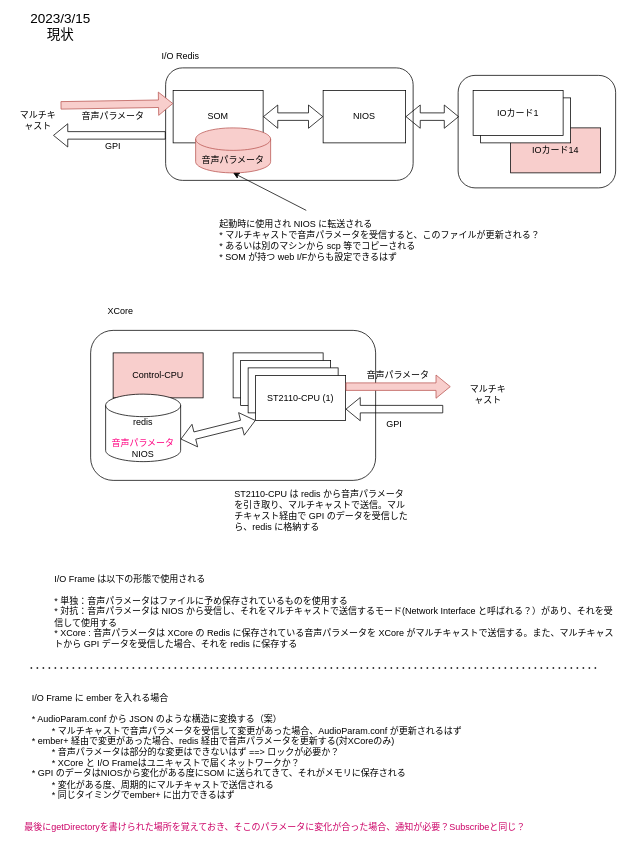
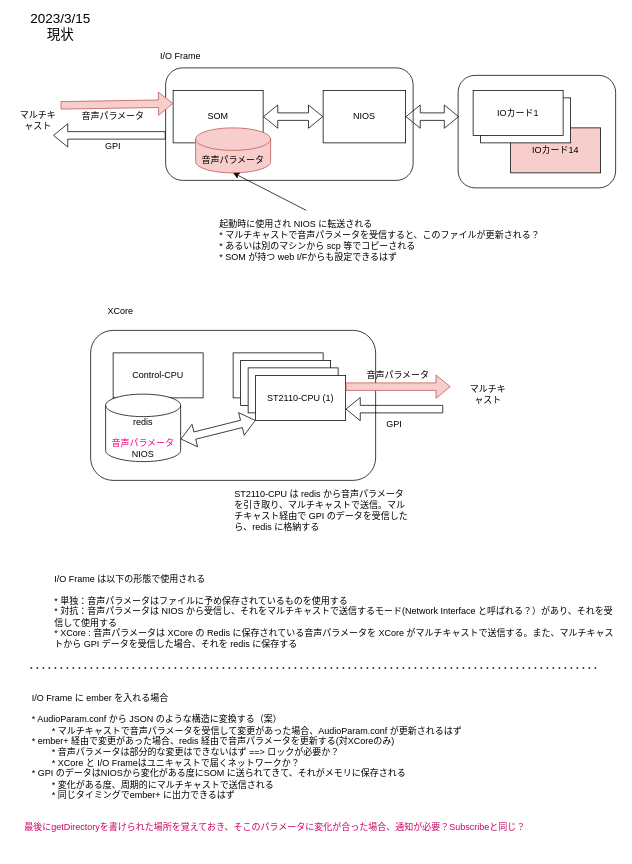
(180, 57) -> (180, 57)
(158, 375) -> (158, 375)
